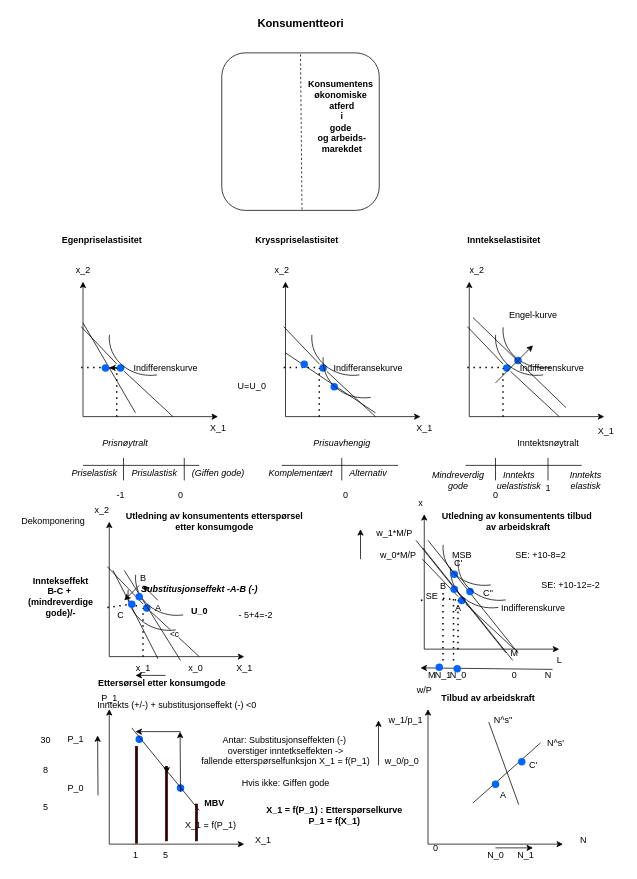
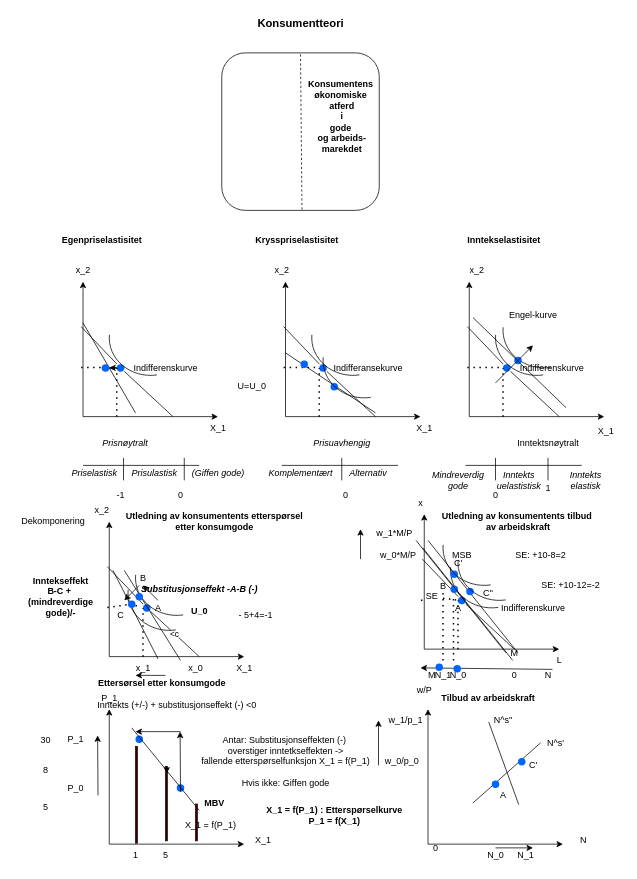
(256, 615) -> (256, 615)
